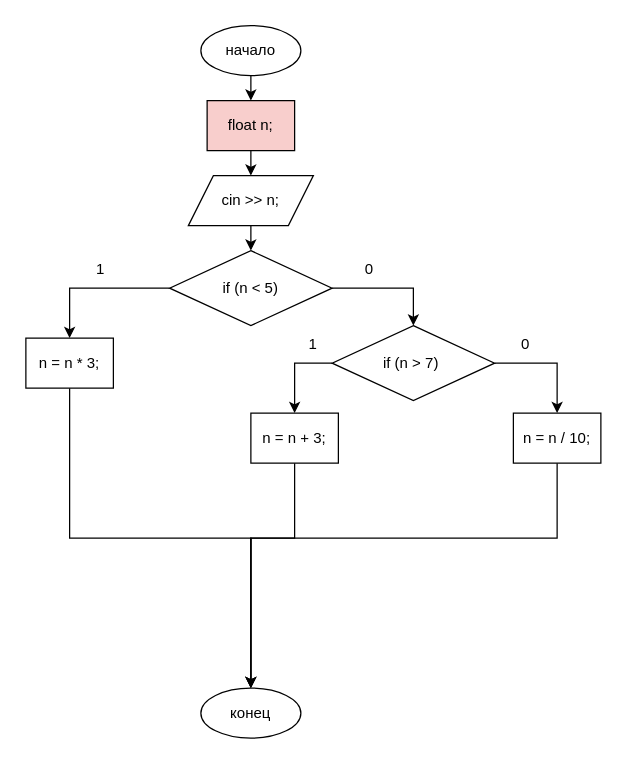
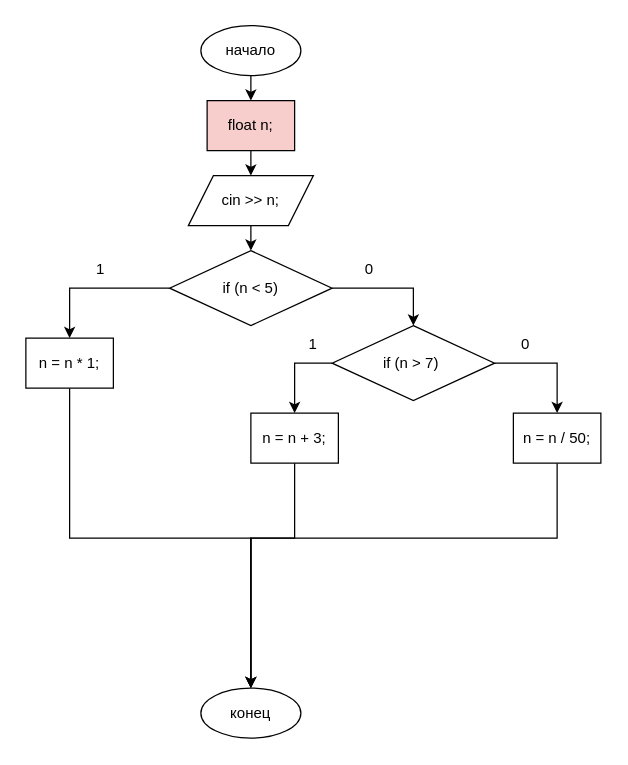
(69, 363) -> (69, 363)
(557, 438) -> (557, 438)
